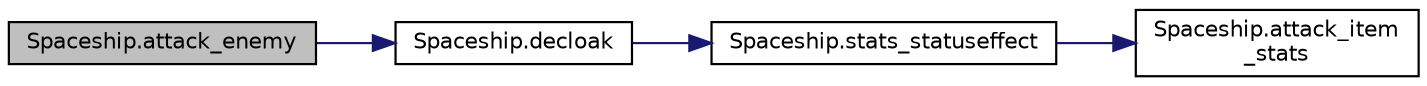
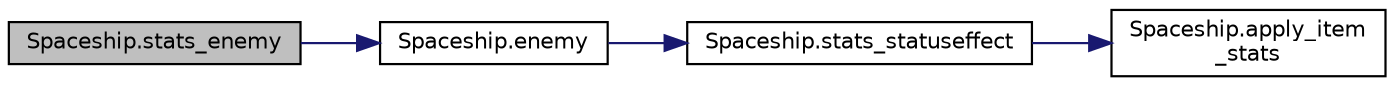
(162, 43) -> (155, 43)
(514, 43) -> (494, 43)
(1277, 43) -> (1248, 43)
